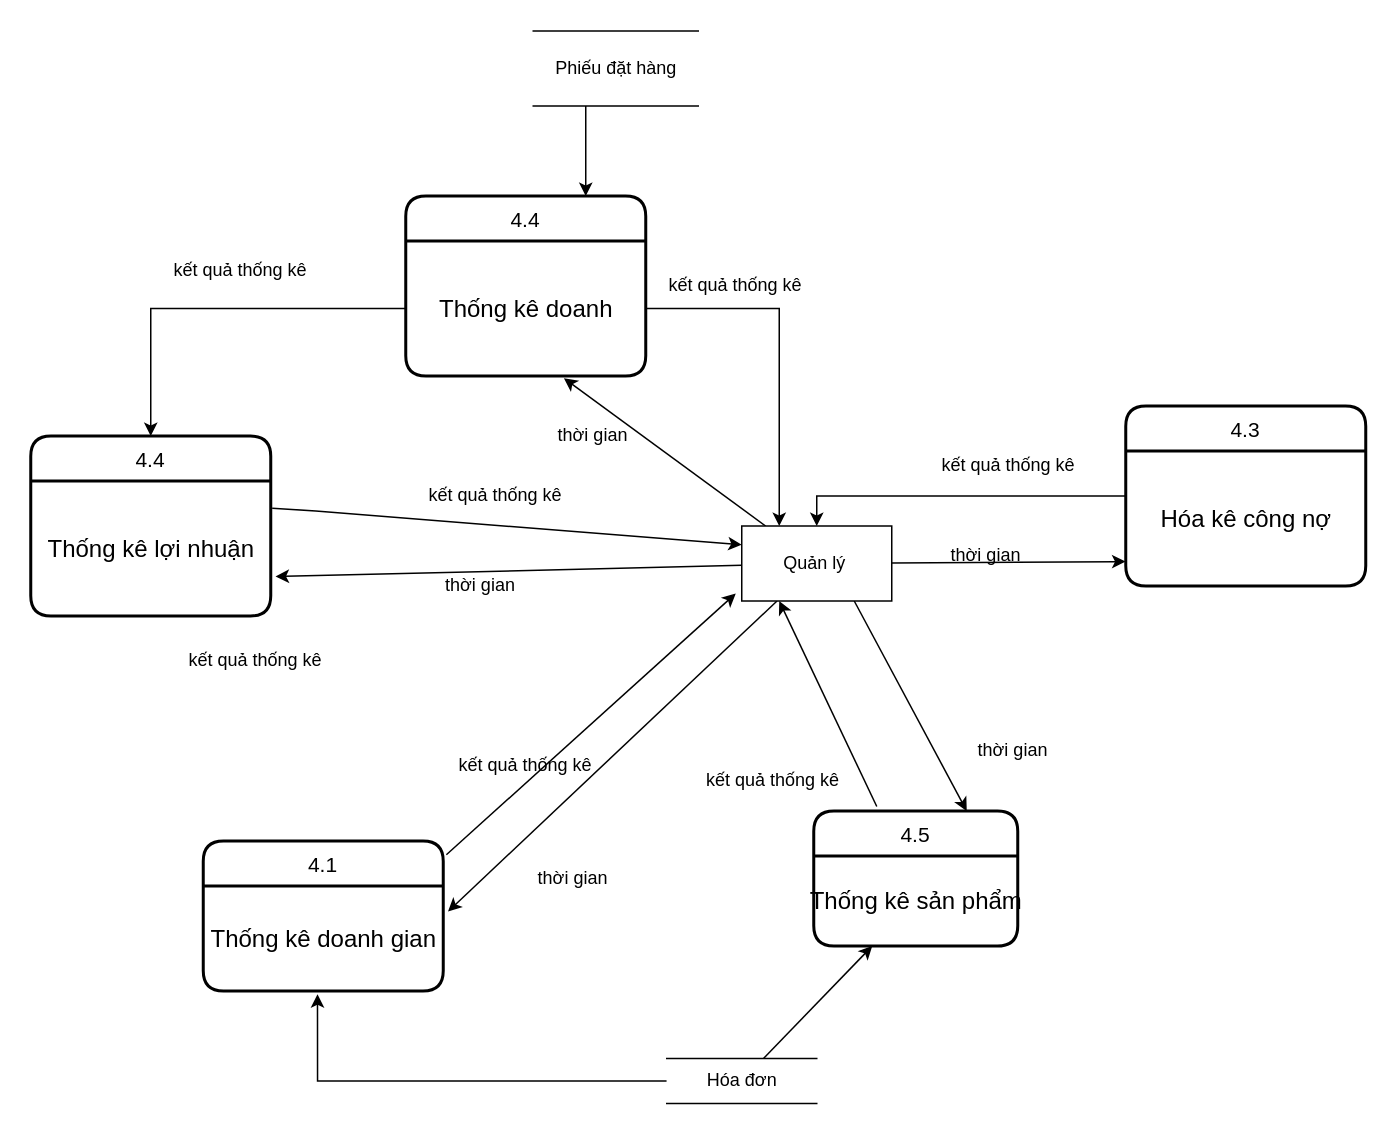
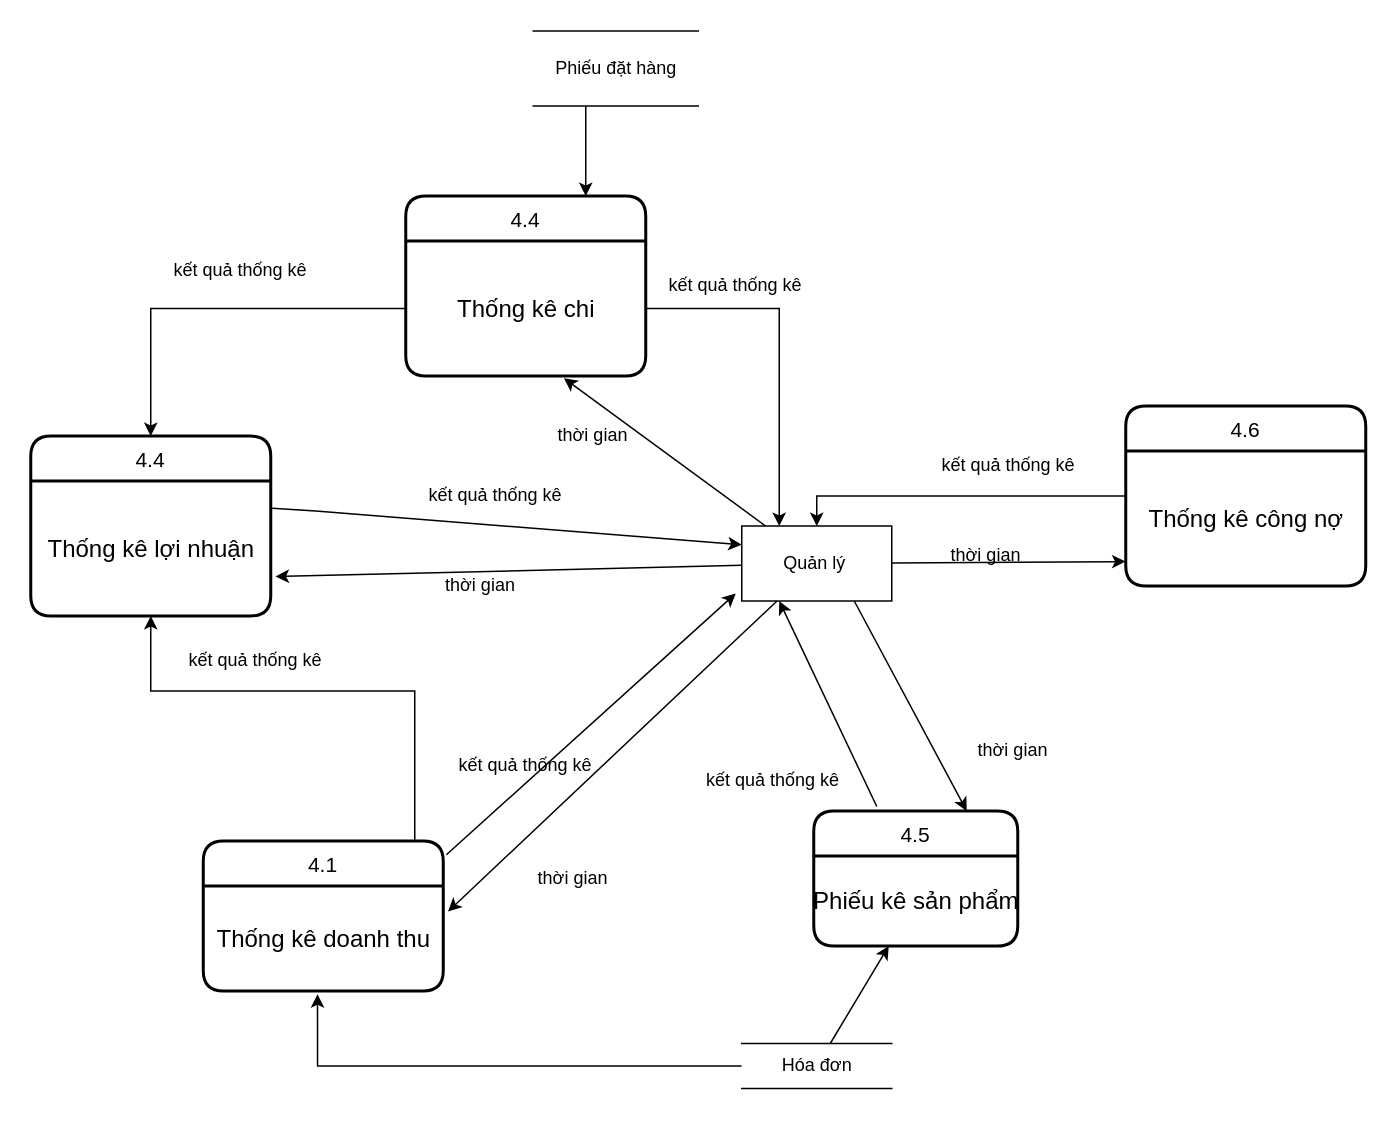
(527, 308) -> (527, 308)
(1245, 430) -> (1245, 430)
(1247, 518) -> (1247, 518)
none -> (325, 691)
(917, 901) -> (917, 901)
(324, 938) -> (324, 938)
(742, 1081) -> (817, 1066)
